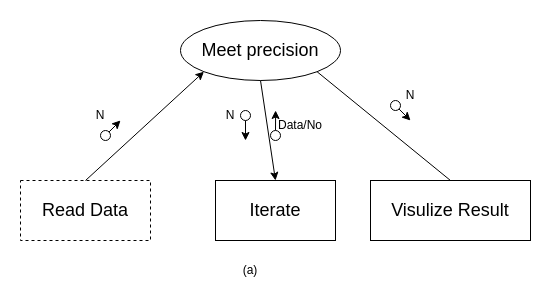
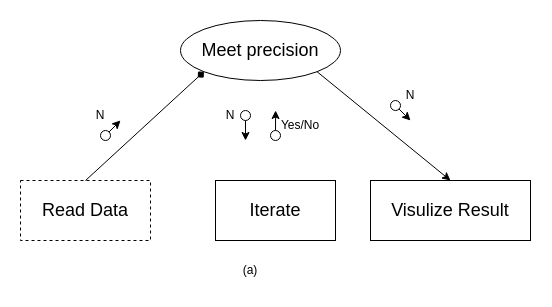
(198, 77) -> (198, 78)
(301, 126) -> (301, 126)
(268, 127) -> none
(446, 177) -> (444, 175)
